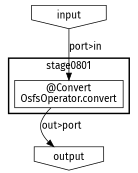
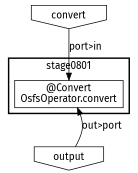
(69, 16) -> (69, 16)
(41, 124) -> (82, 131)
